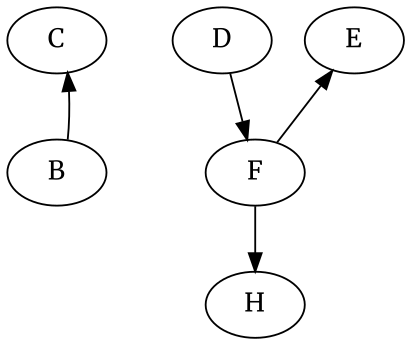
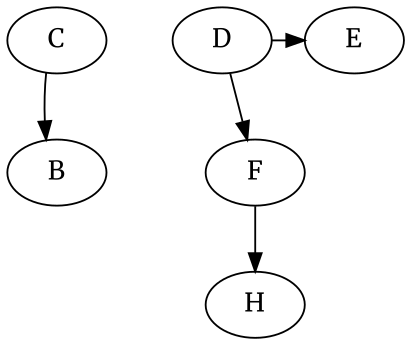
(299, 114) -> (279, 40)
(69, 116) -> (45, 97)
